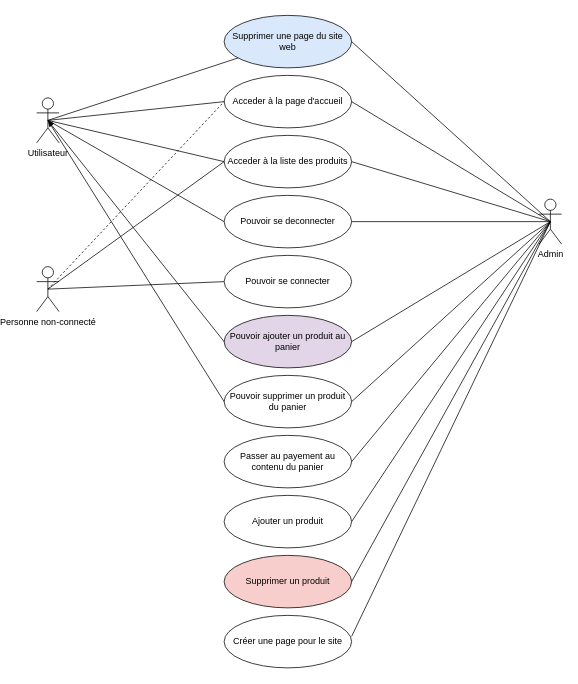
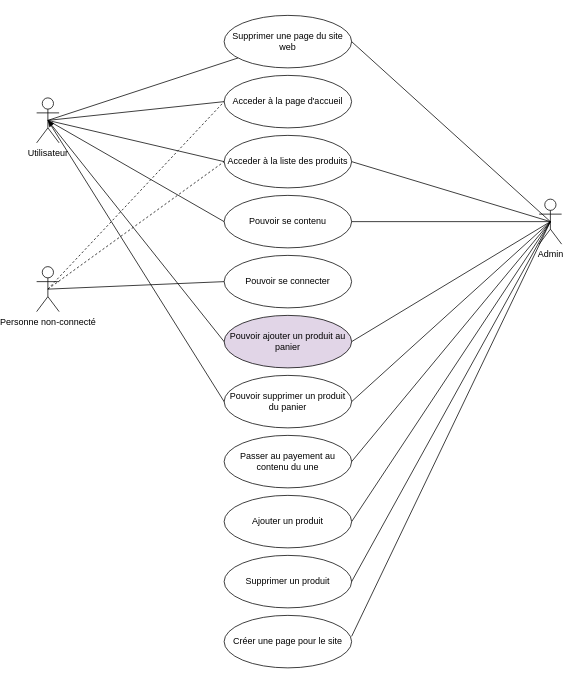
(288, 42) -> (288, 42)
(448, 160) -> none
(141, 222) -> (141, 222)
(288, 222) -> (288, 222)
(288, 462) -> (288, 462)
(288, 582) -> (288, 582)
